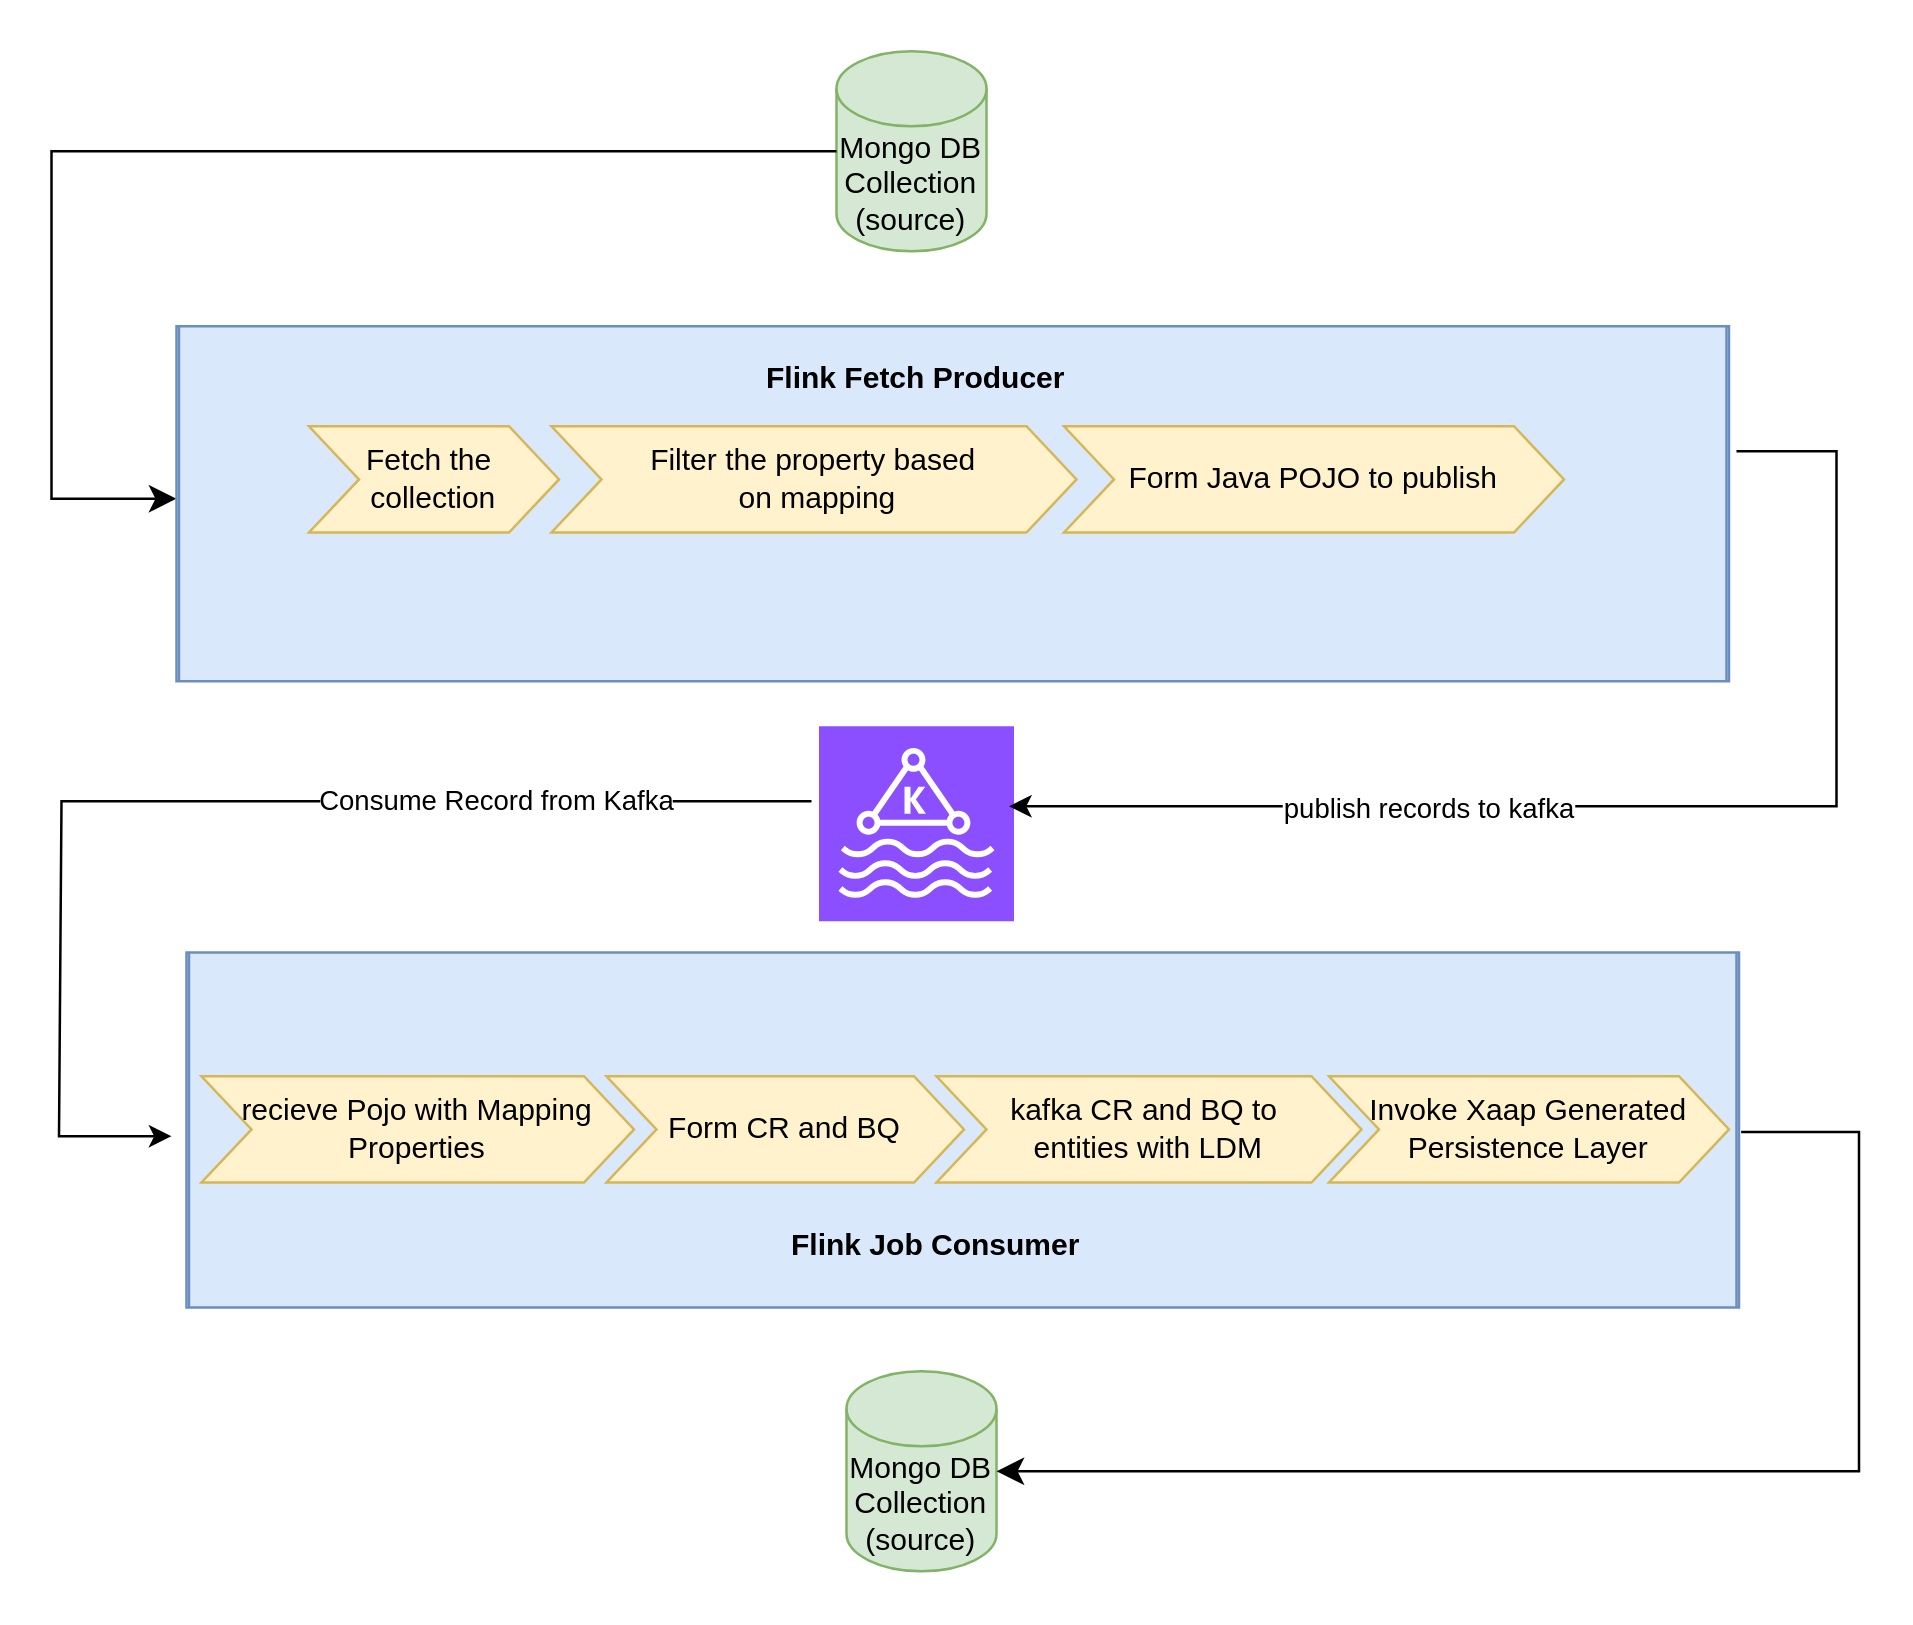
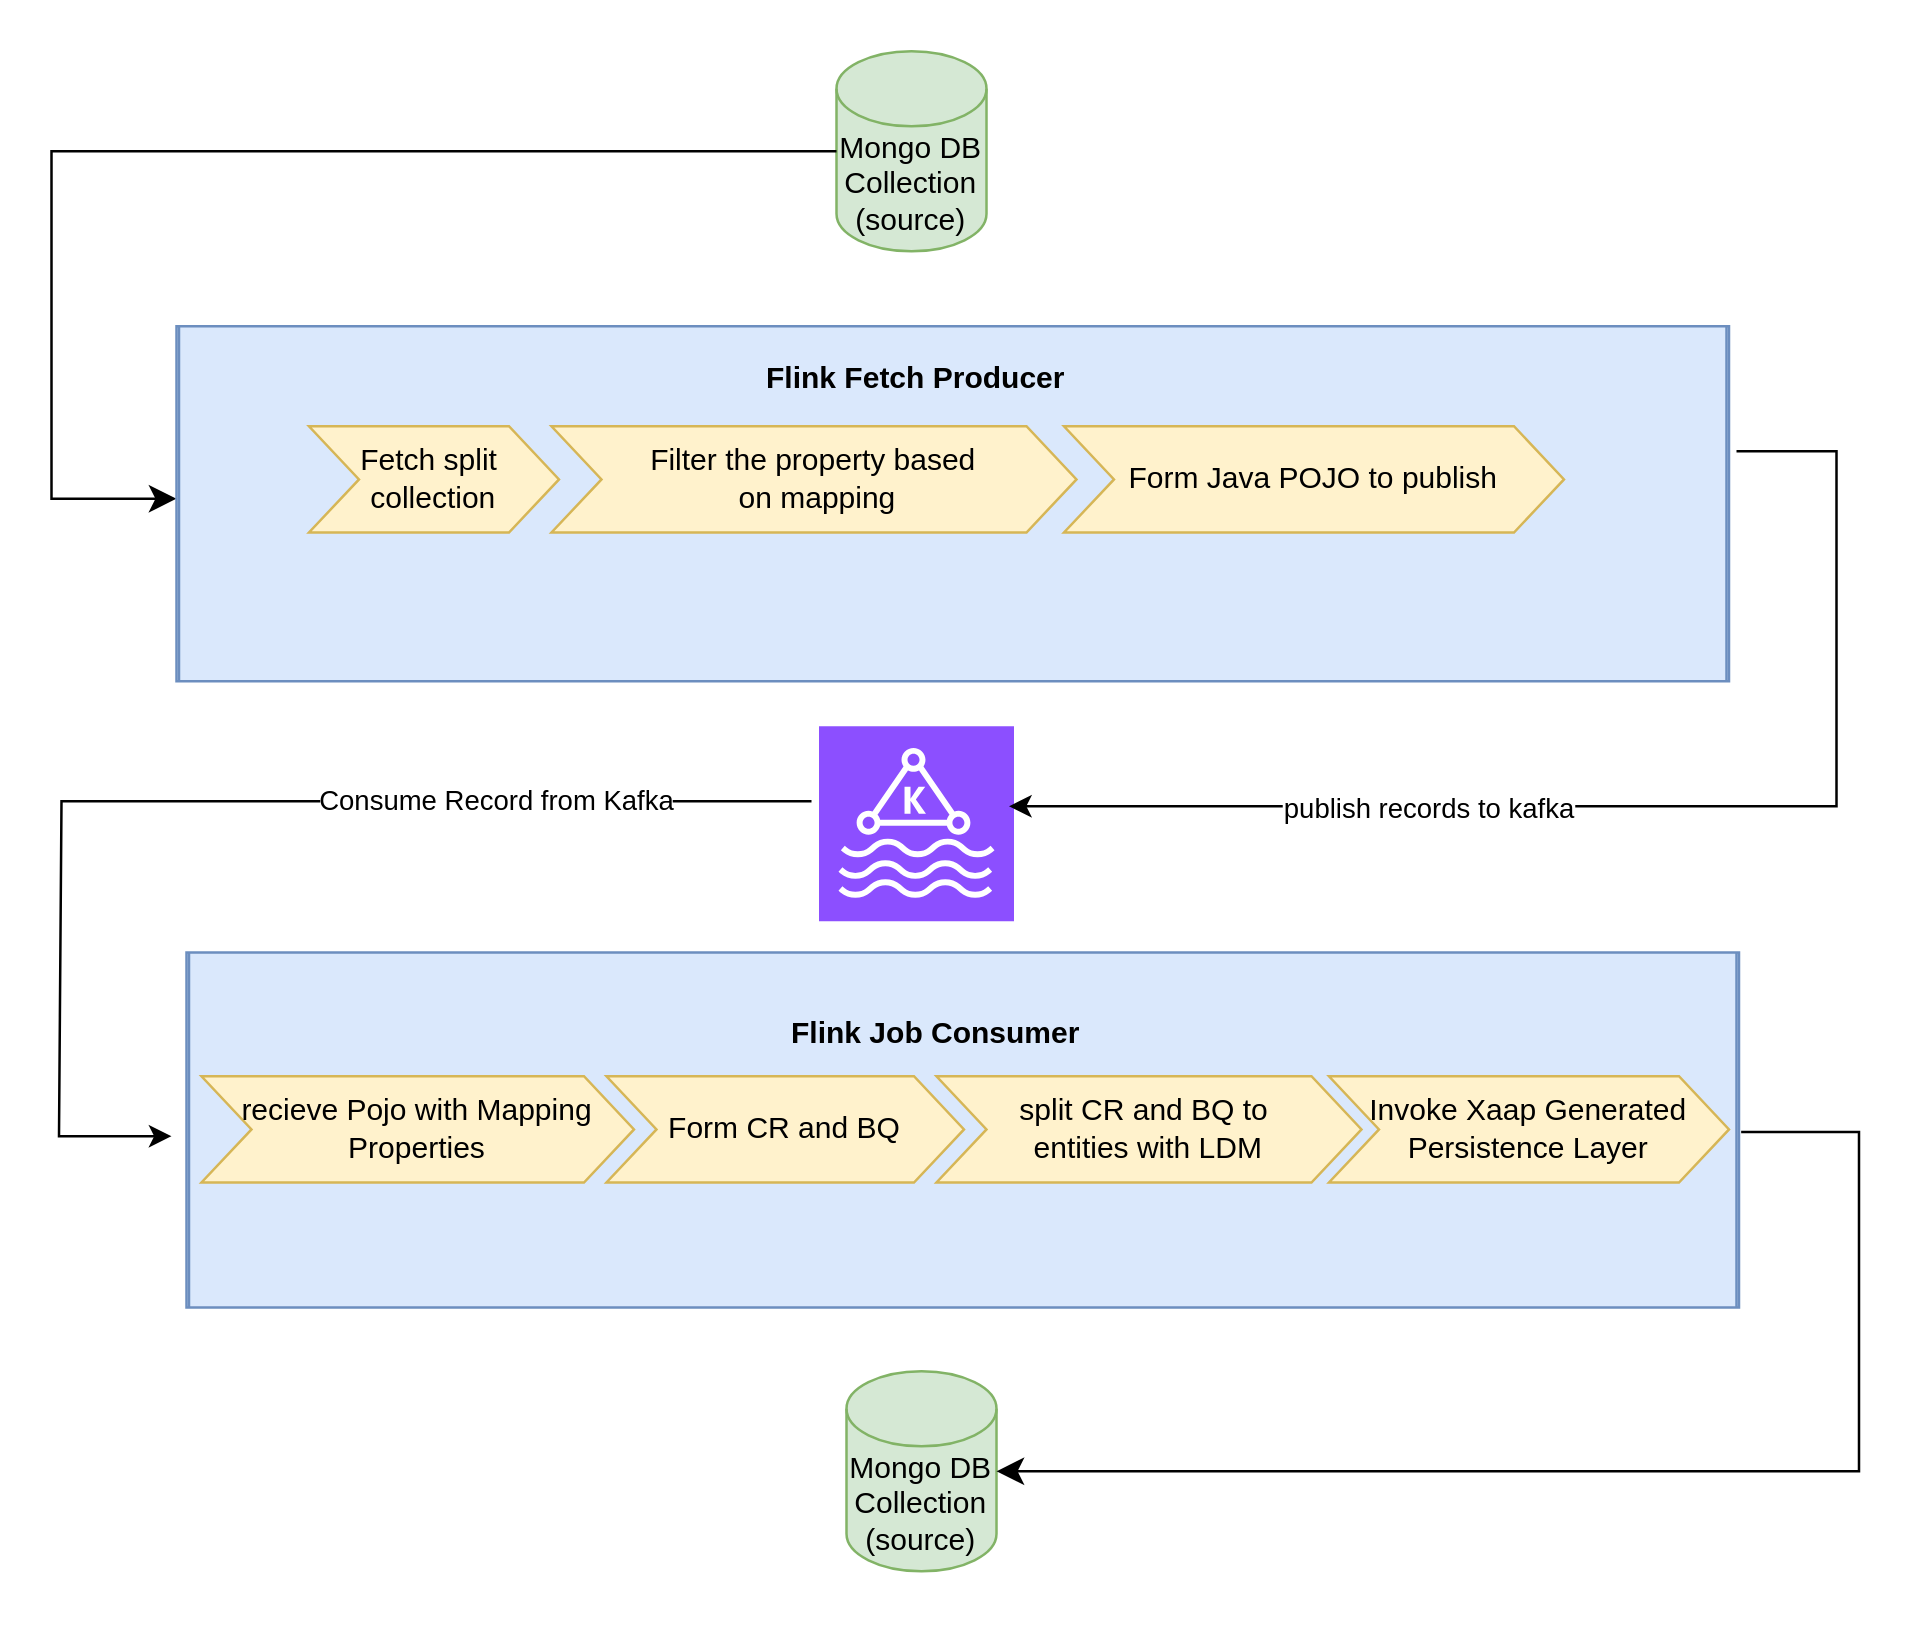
(434, 479) -> (434, 479)
(1149, 1129) -> (1149, 1129)
(936, 1246) -> (936, 1034)
